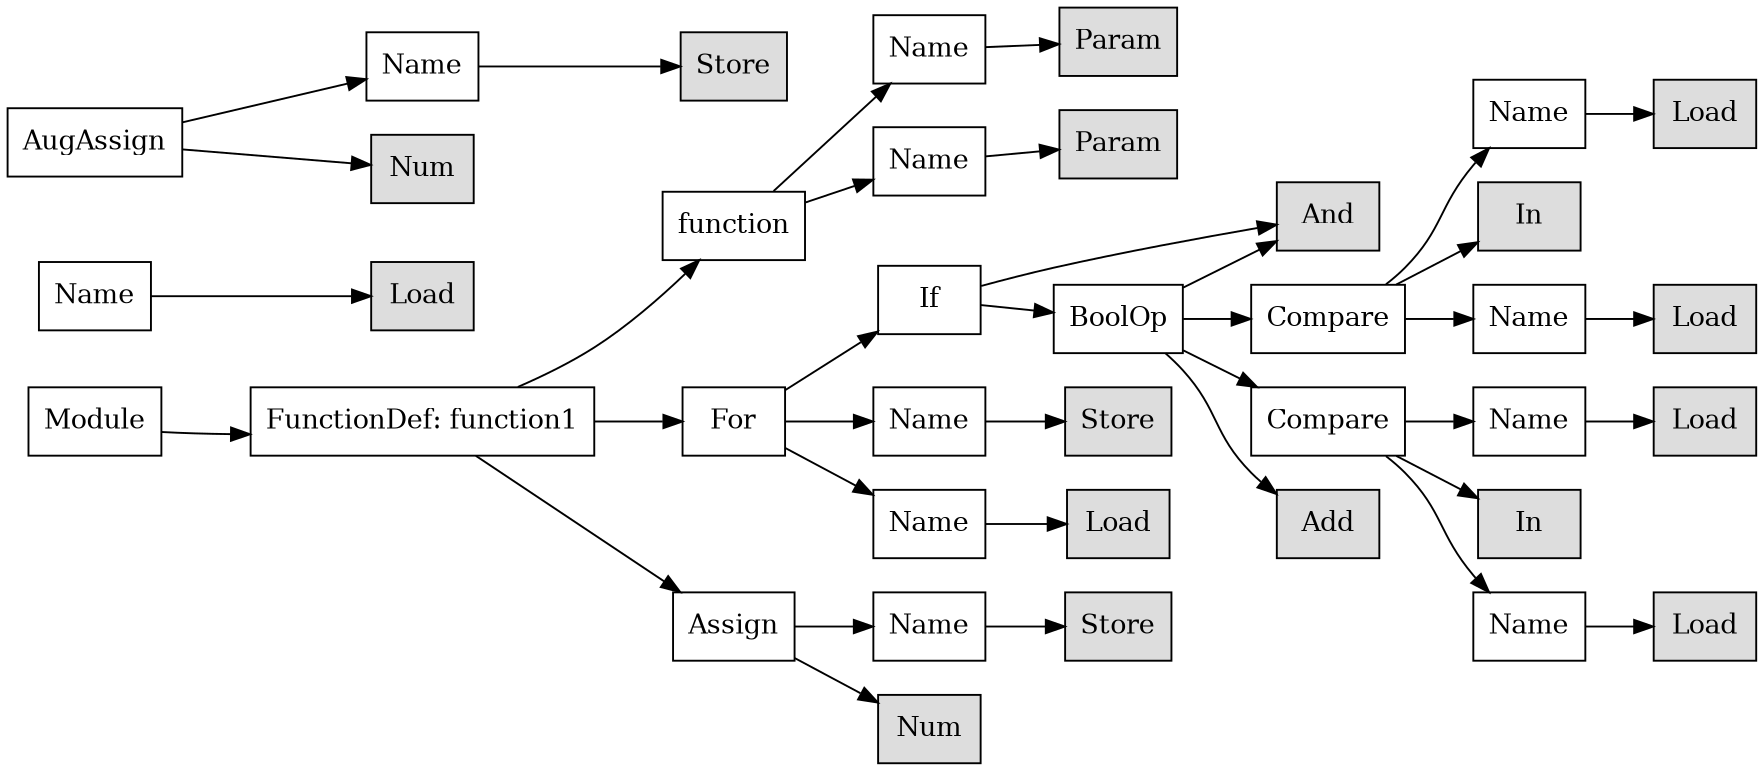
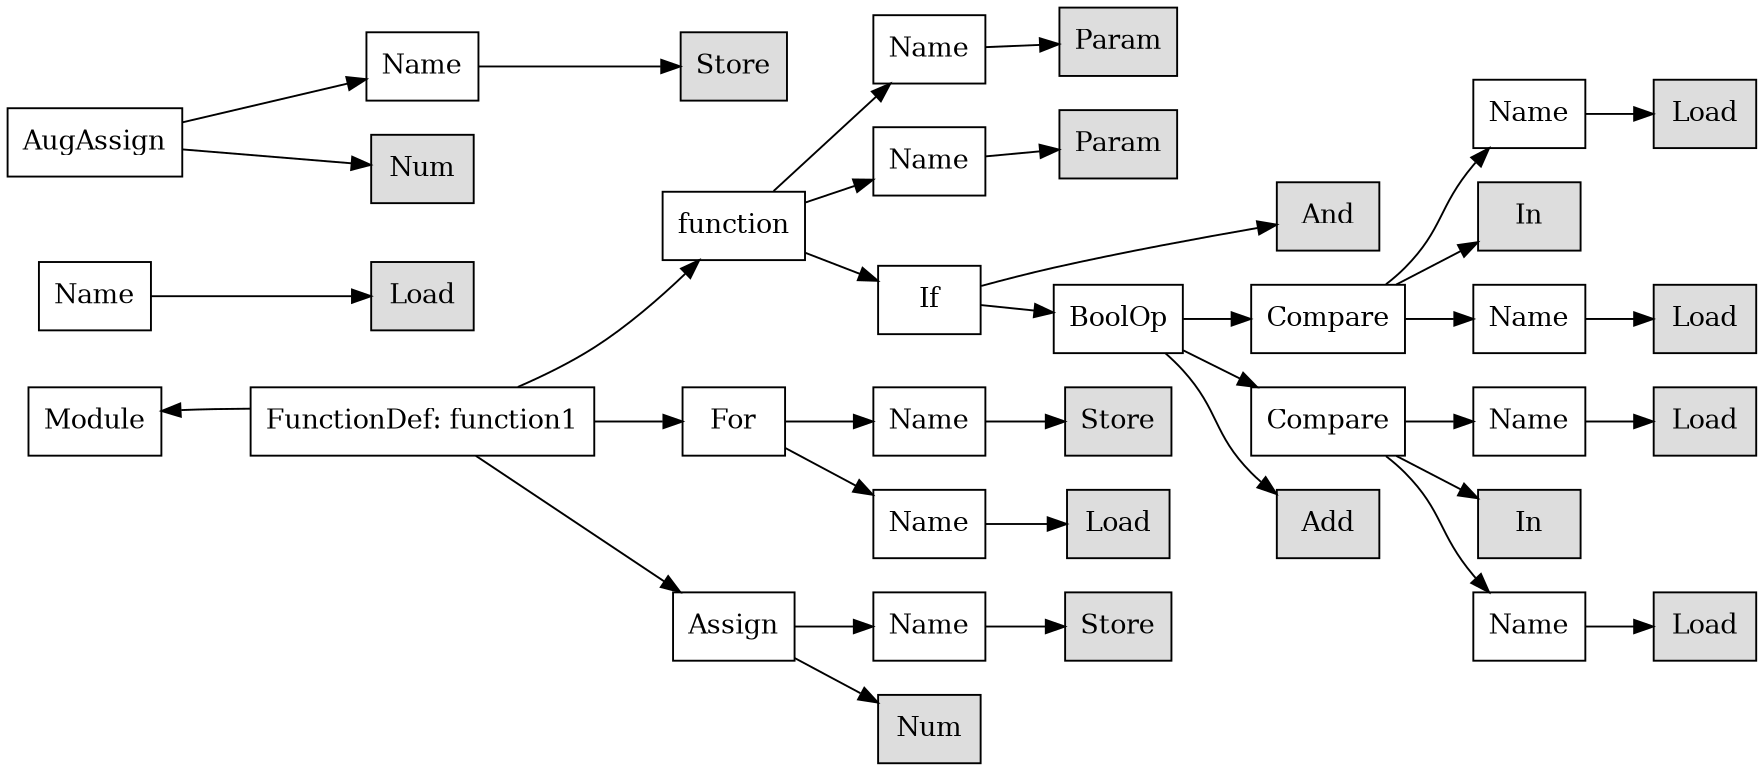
(1221, 269) -> none
(823, 366) -> (833, 263)
(196, 433) -> (216, 409)
